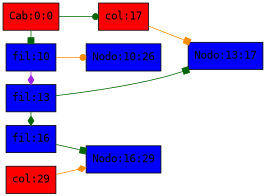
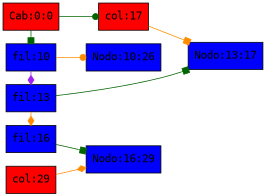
(31, 114) -> (31, 114)
